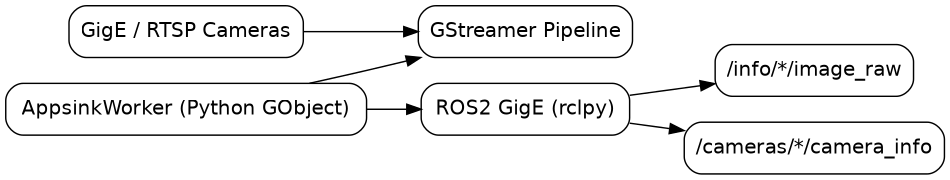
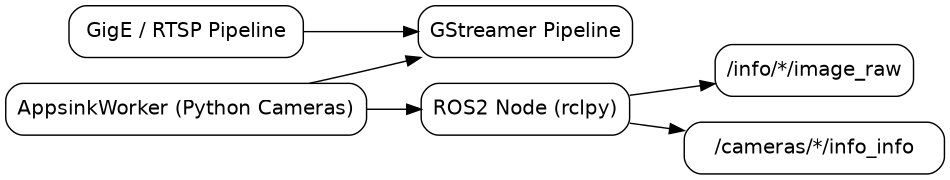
(186, 32) -> (186, 32)
(186, 109) -> (186, 109)
(525, 109) -> (525, 109)
(814, 148) -> (814, 148)
